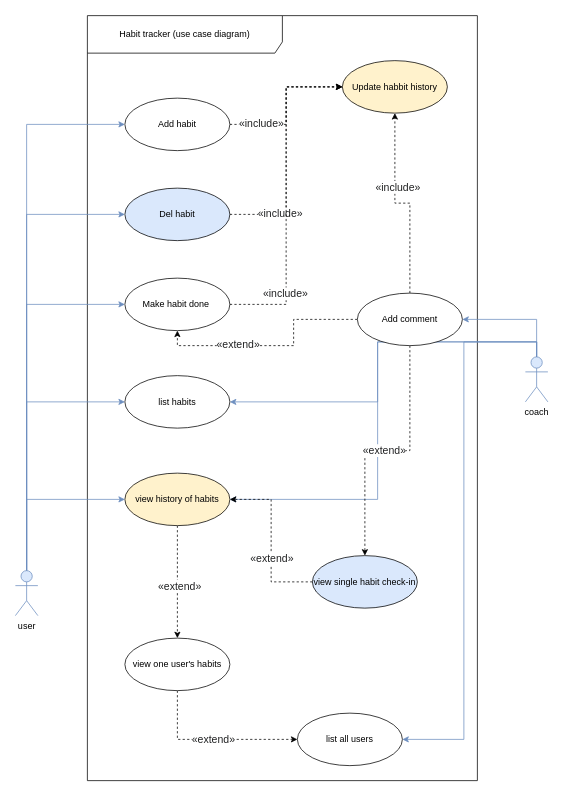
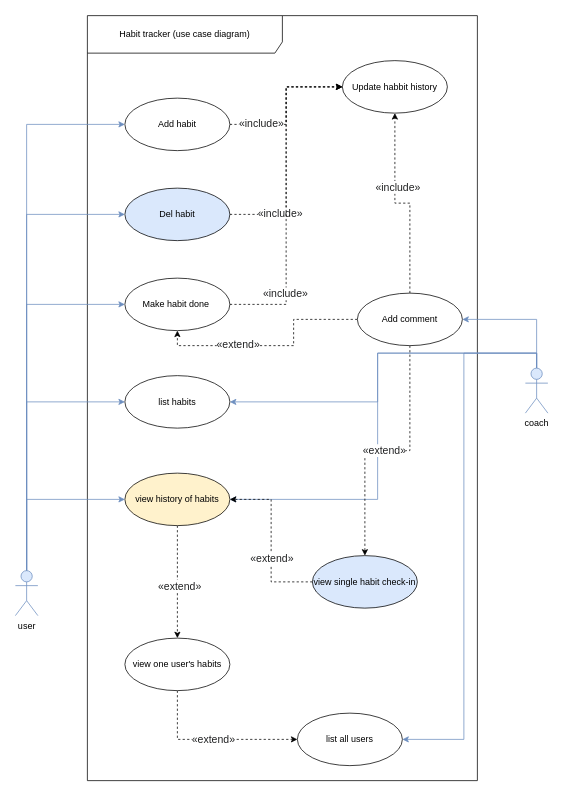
(395, 87) -> (395, 87)
(537, 379) -> (537, 390)
